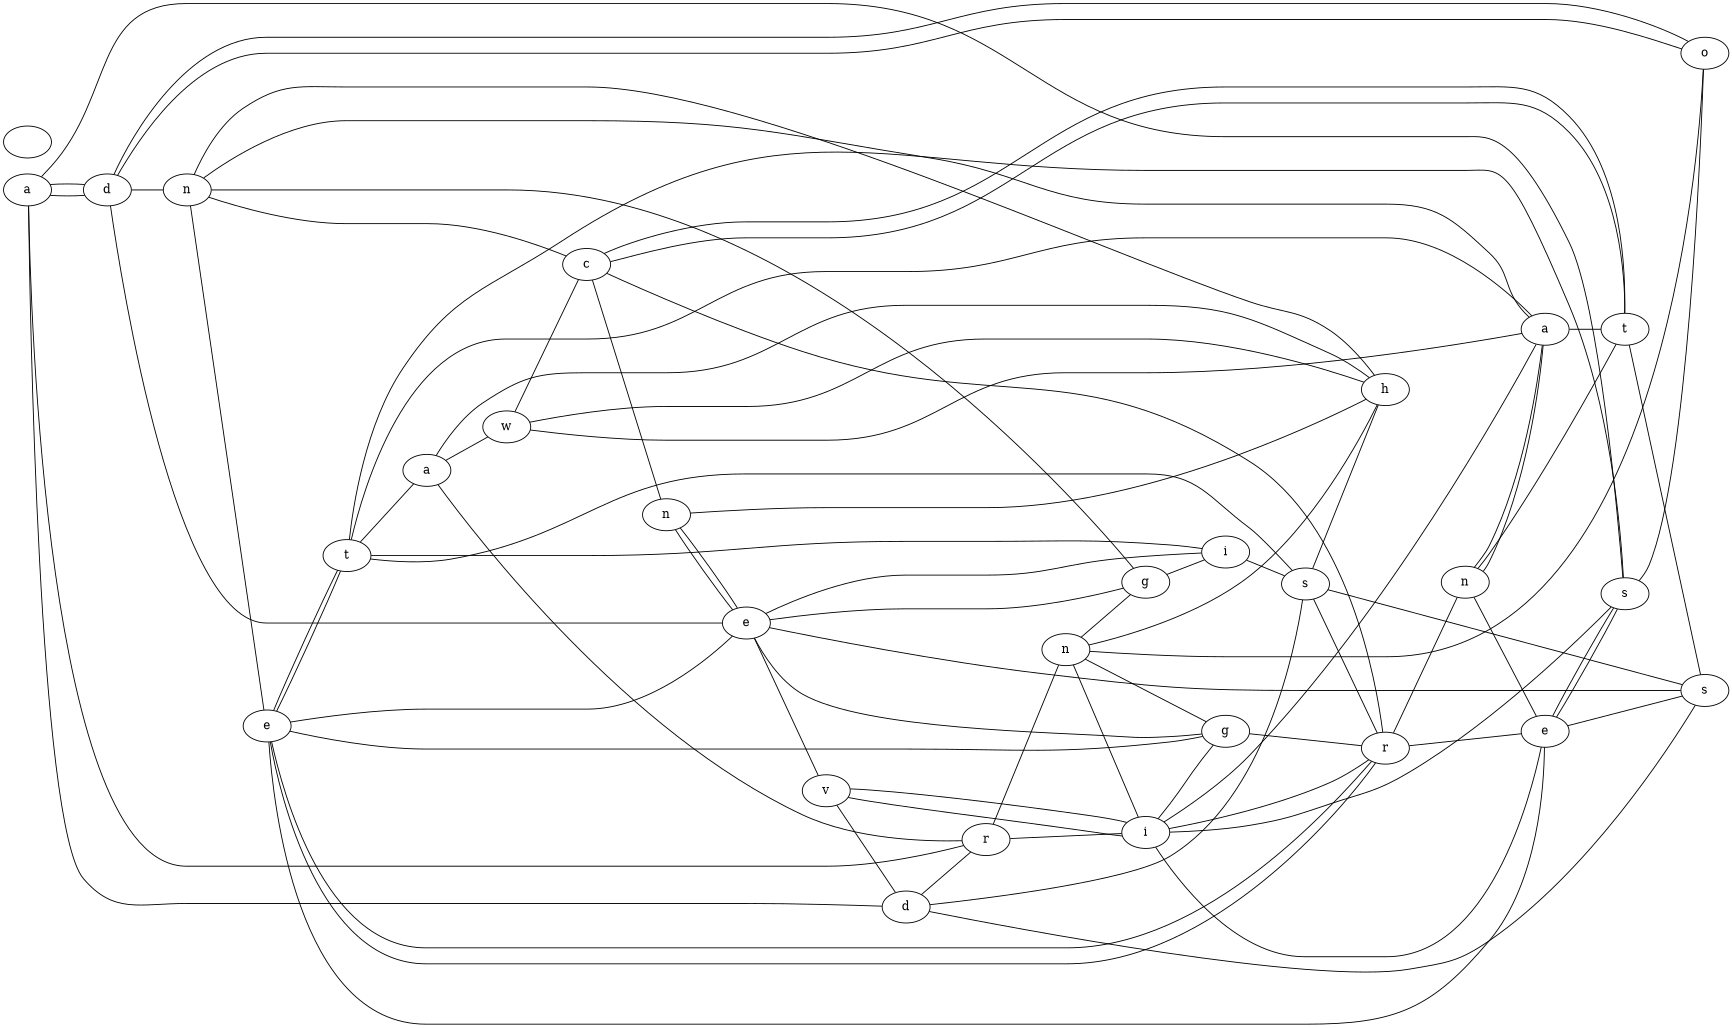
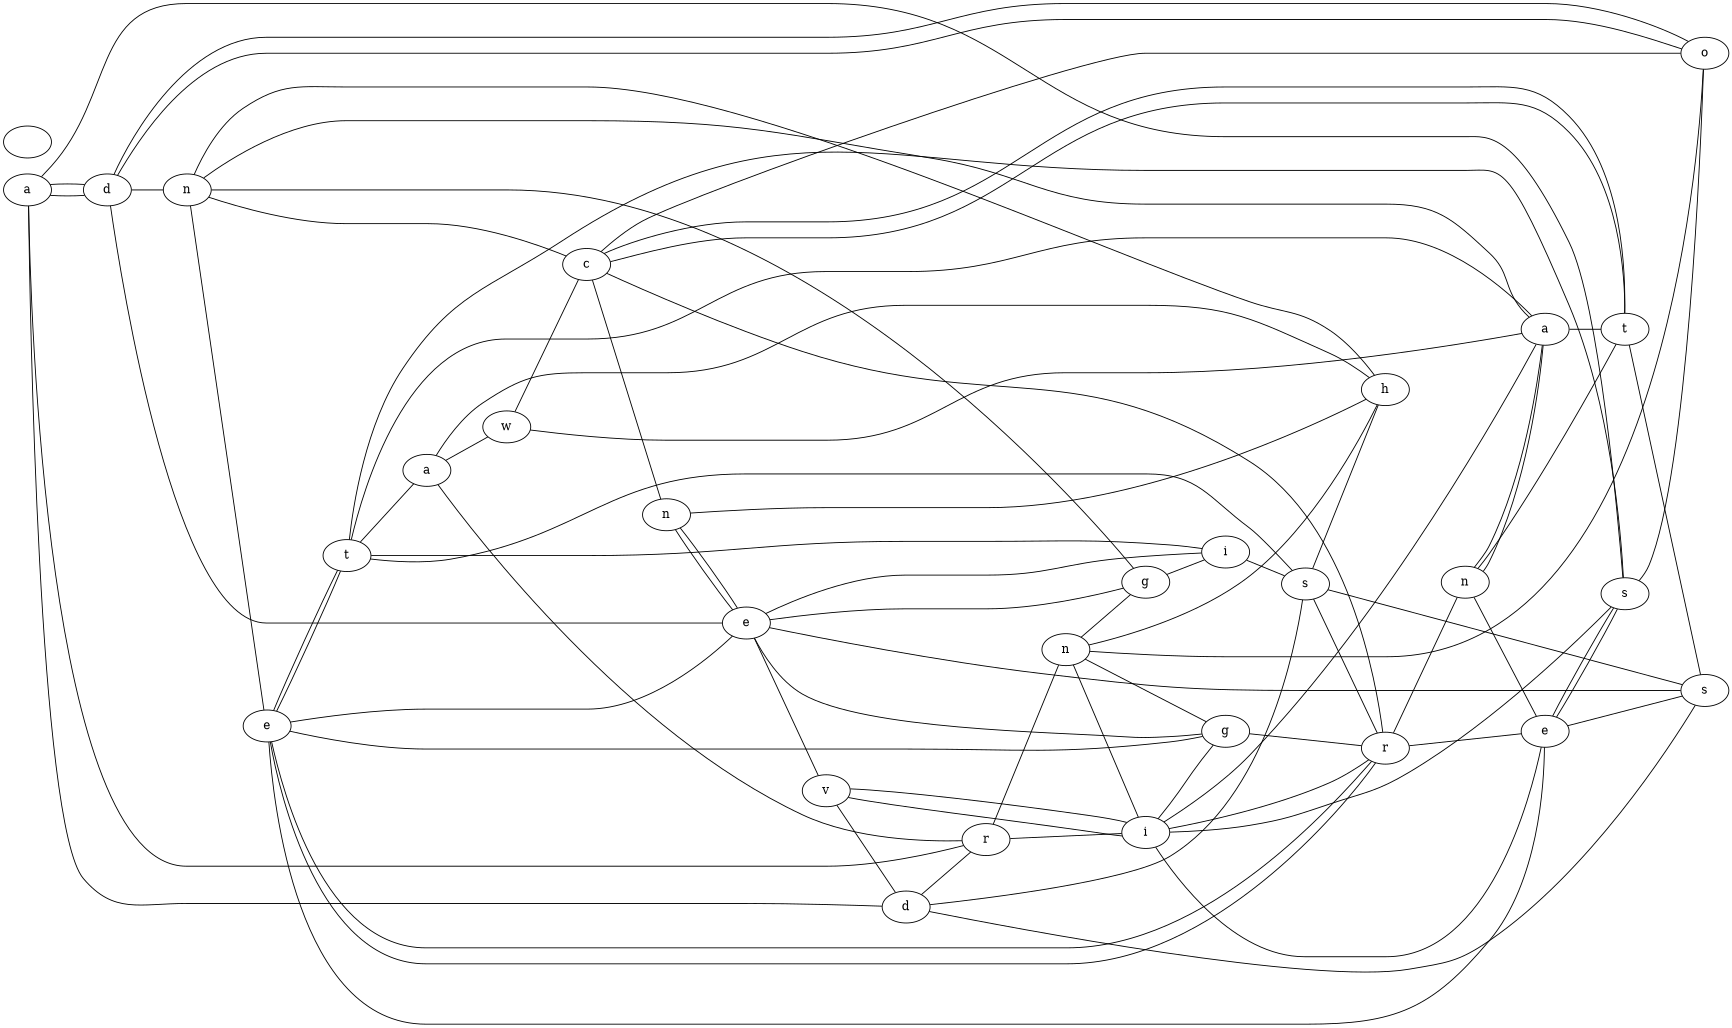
none -> (1122, 57)
(943, 343) -> none
